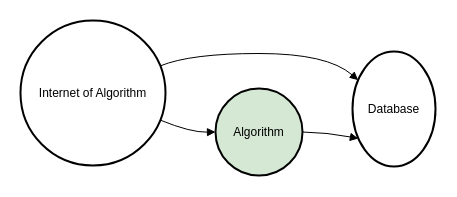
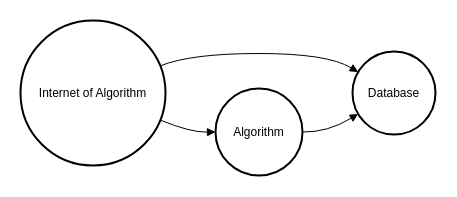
(394, 109) -> (394, 93)
(259, 132) -> (259, 132)
